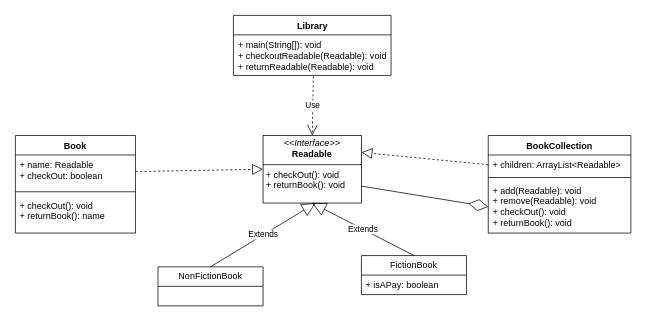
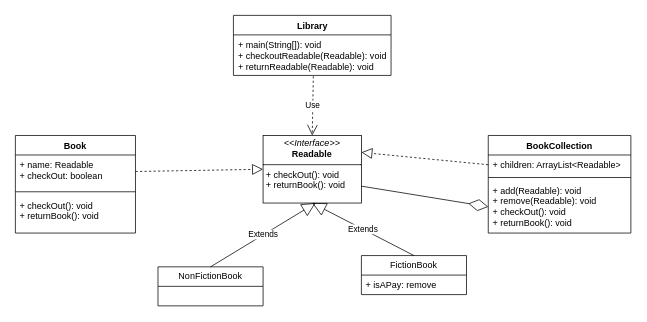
(67, 211) -> (66, 211)
(403, 286) -> (401, 286)
